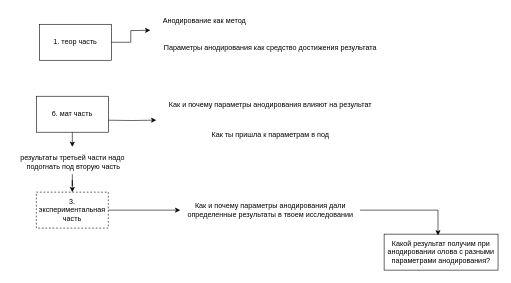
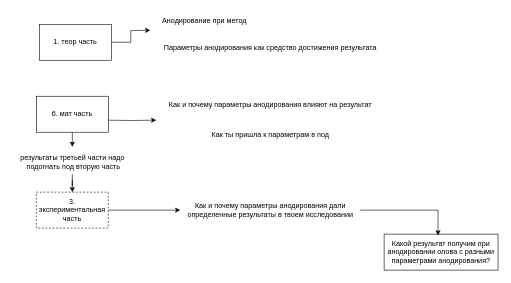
(205, 21) -> (205, 21)
